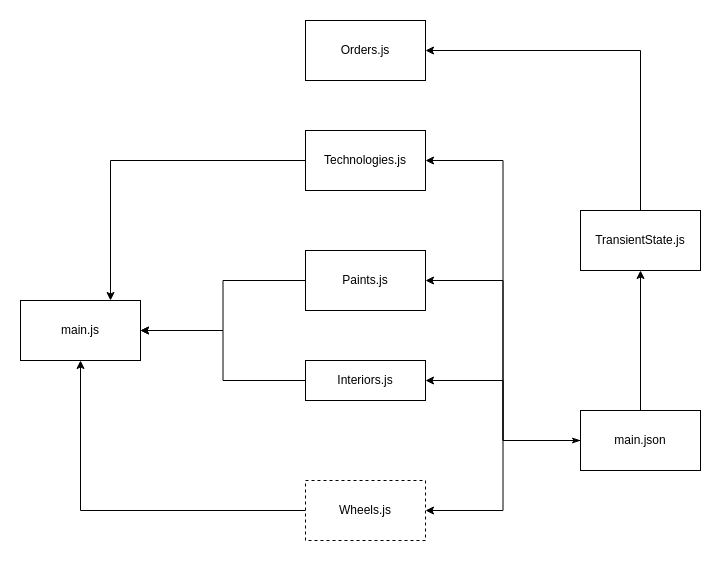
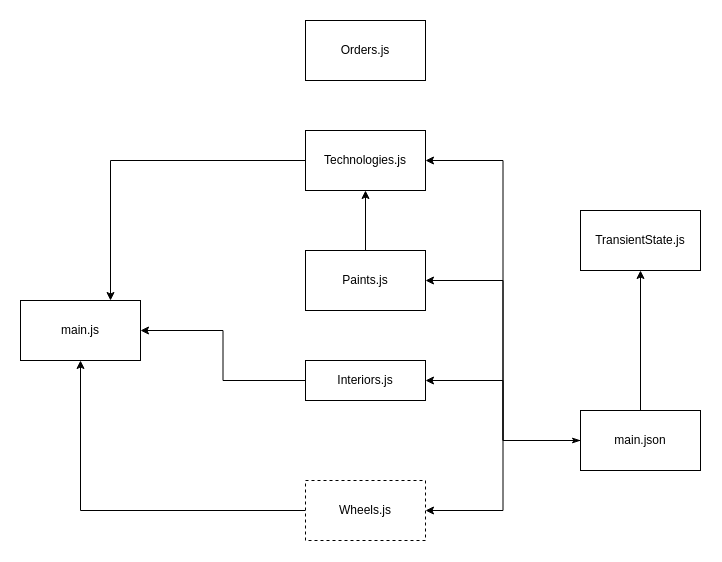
(616, 51) -> none
(240, 281) -> (366, 224)
